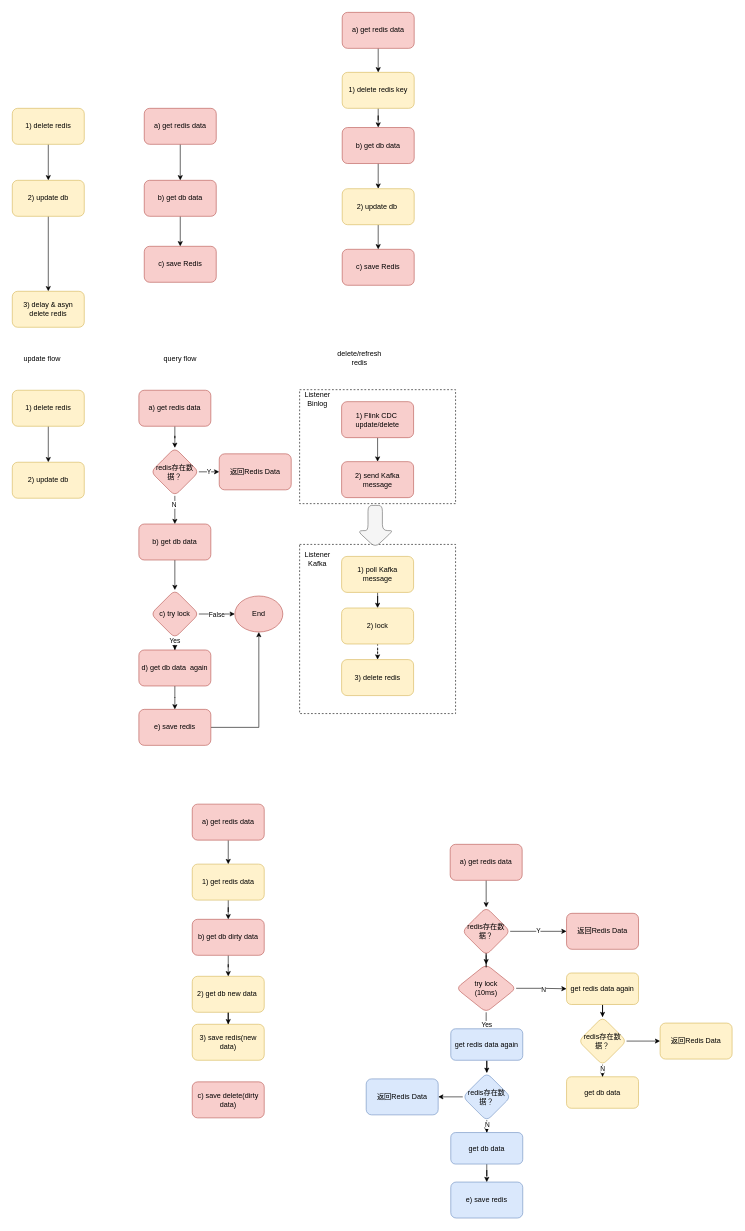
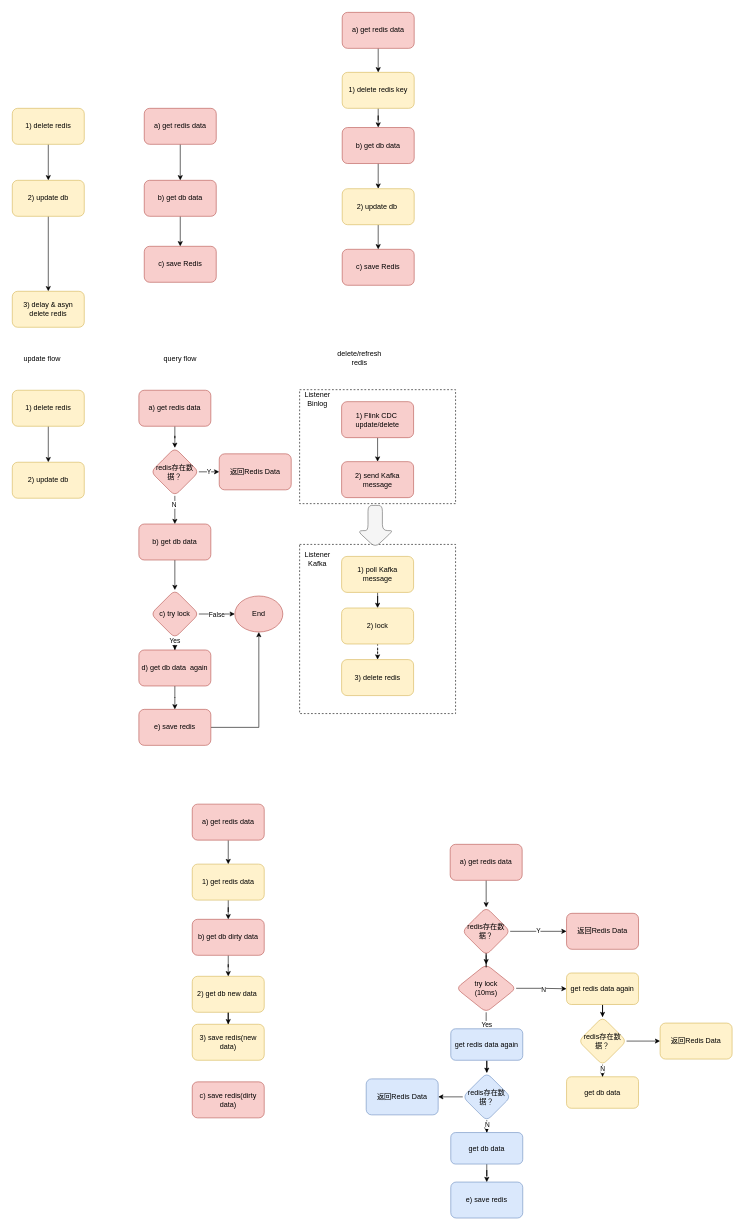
(228, 1100) -> (228, 1100)
